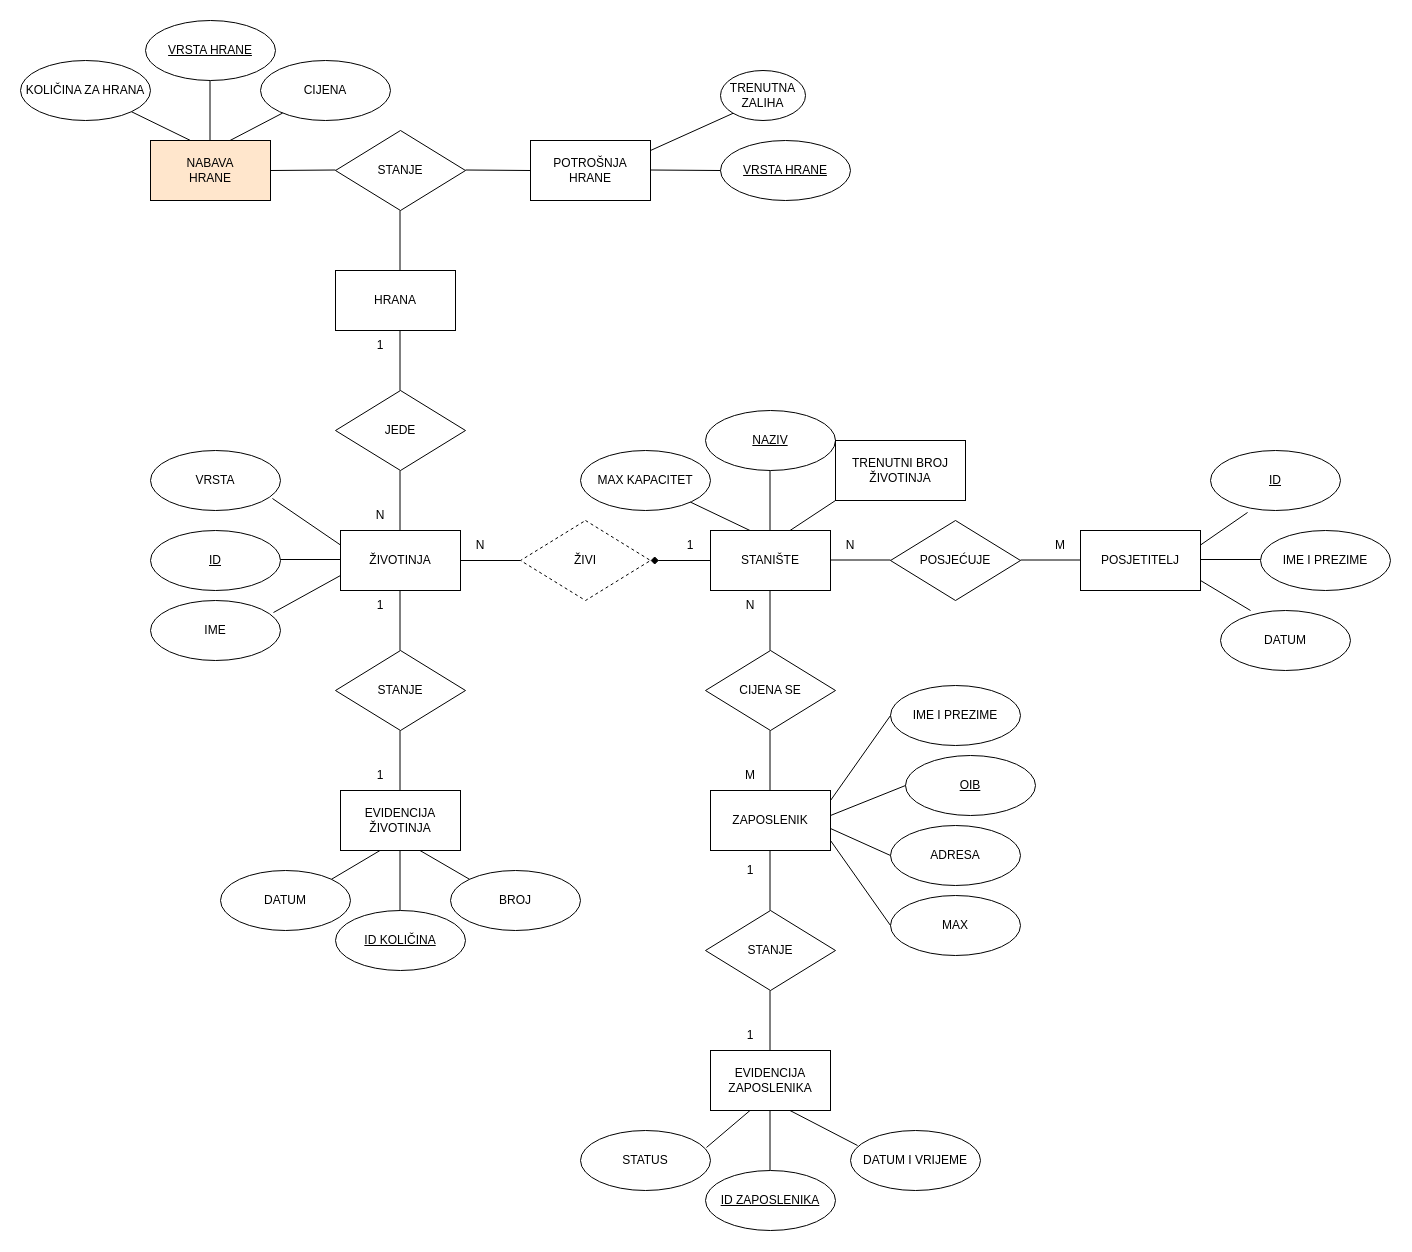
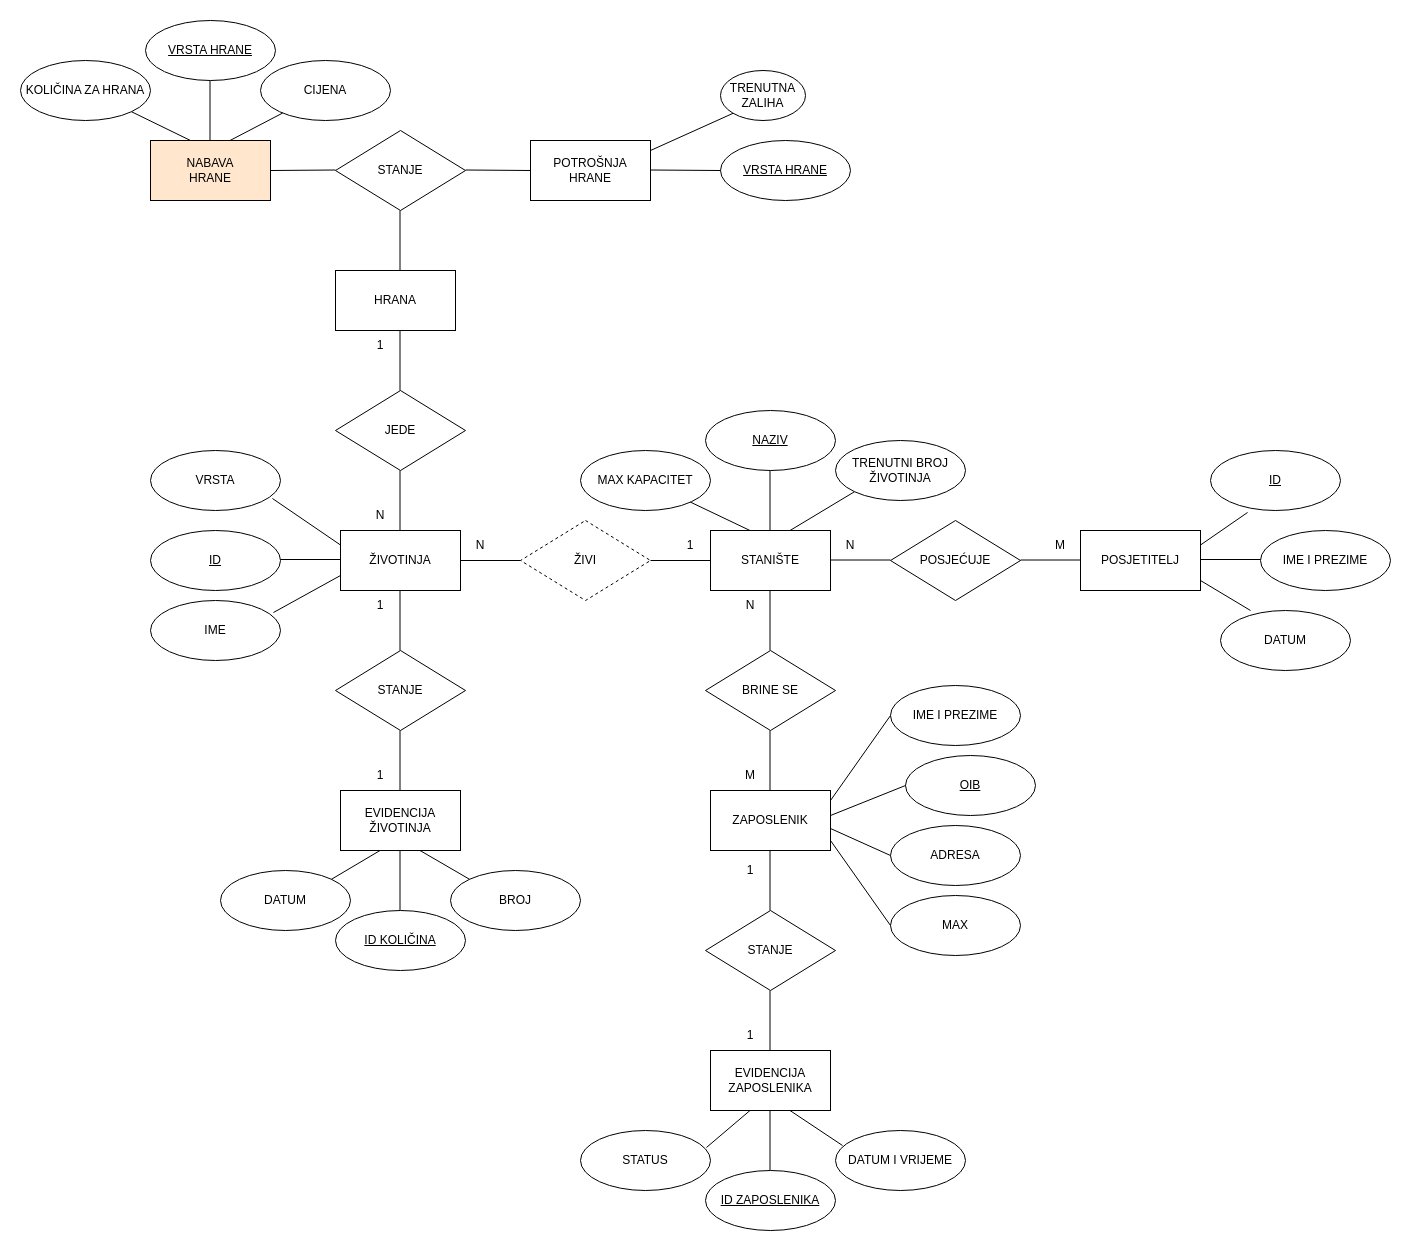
(901, 471) -> (901, 471)
(659, 561) -> (655, 561)
(771, 691) -> (771, 691)
(916, 1161) -> (901, 1161)
